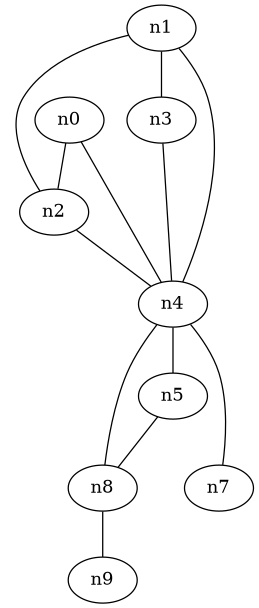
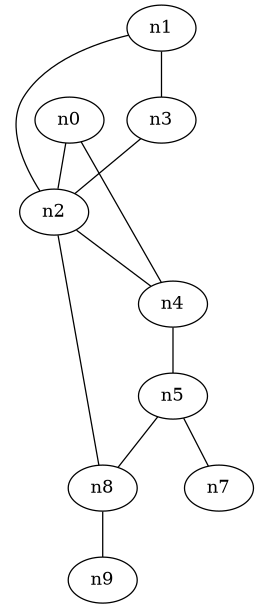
(214, 163) -> none
(167, 212) -> (108, 166)
(120, 391) -> (78, 350)
(223, 391) -> (196, 442)
